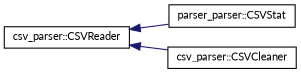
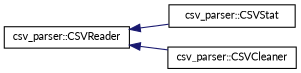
(232, 16) -> (232, 16)
